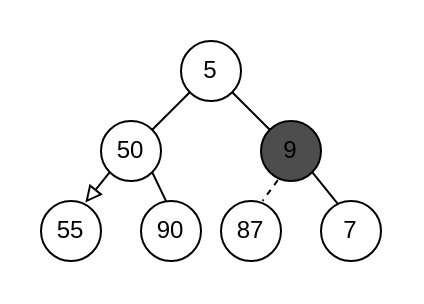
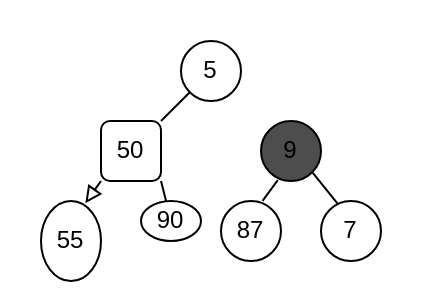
(251, 111) -> none
(131, 151) -> (131, 151)
(270, 191) -> (270, 191)
(71, 231) -> (71, 241)
(171, 231) -> (171, 221)
